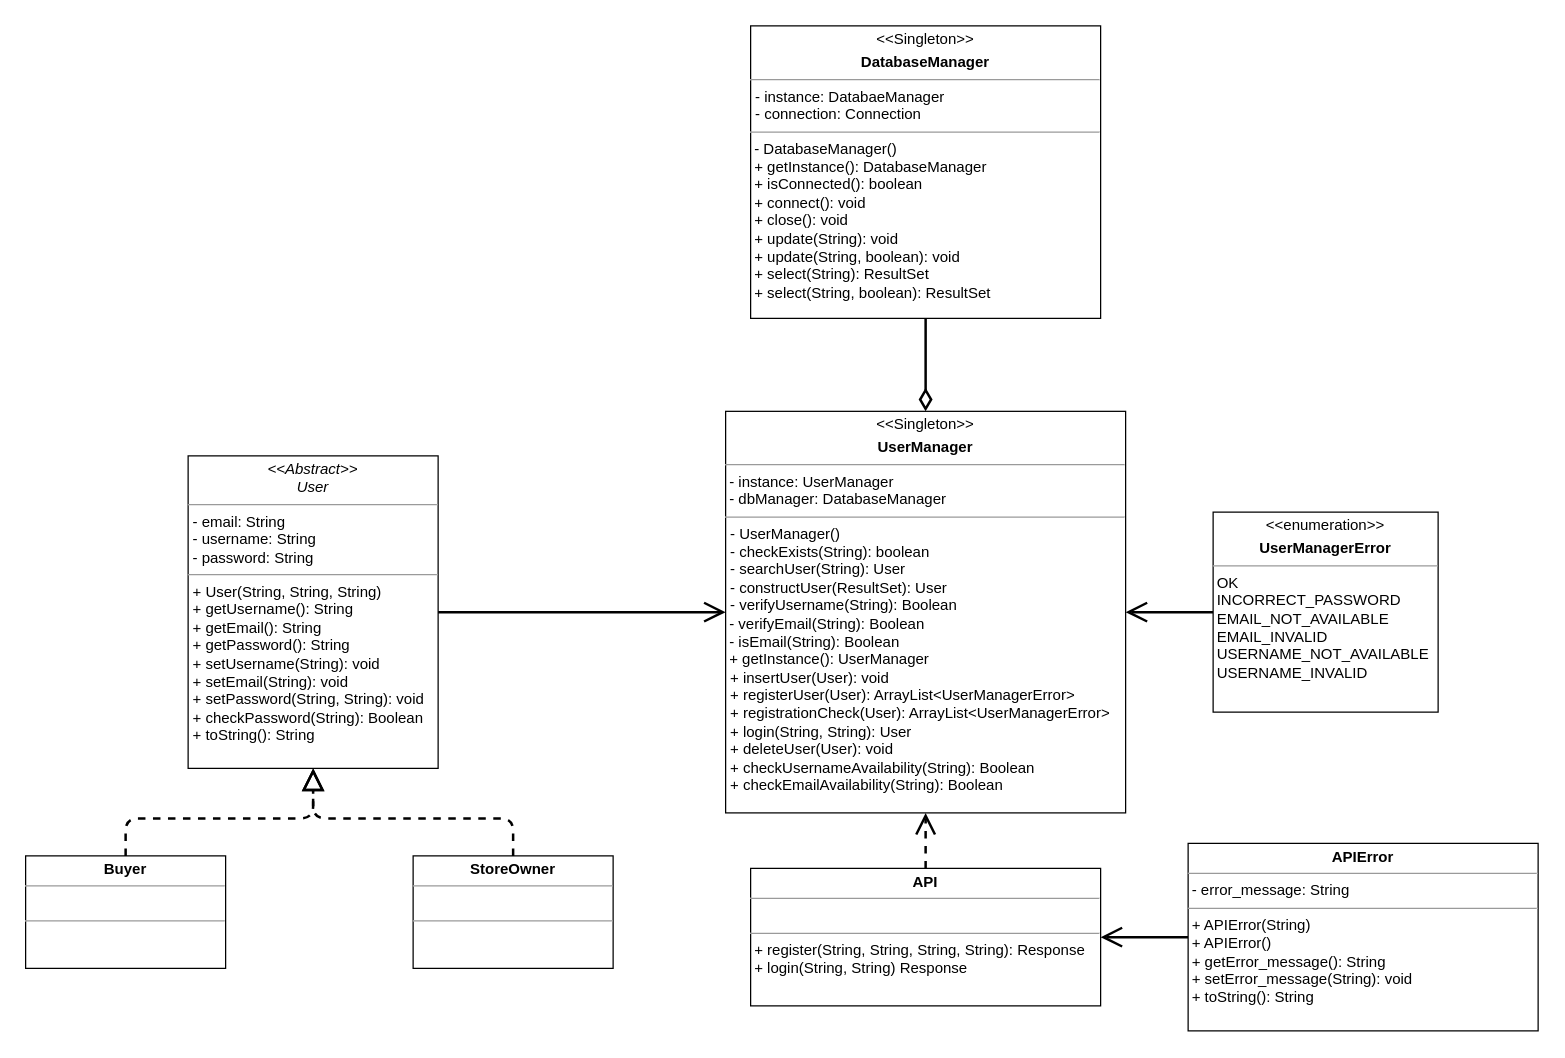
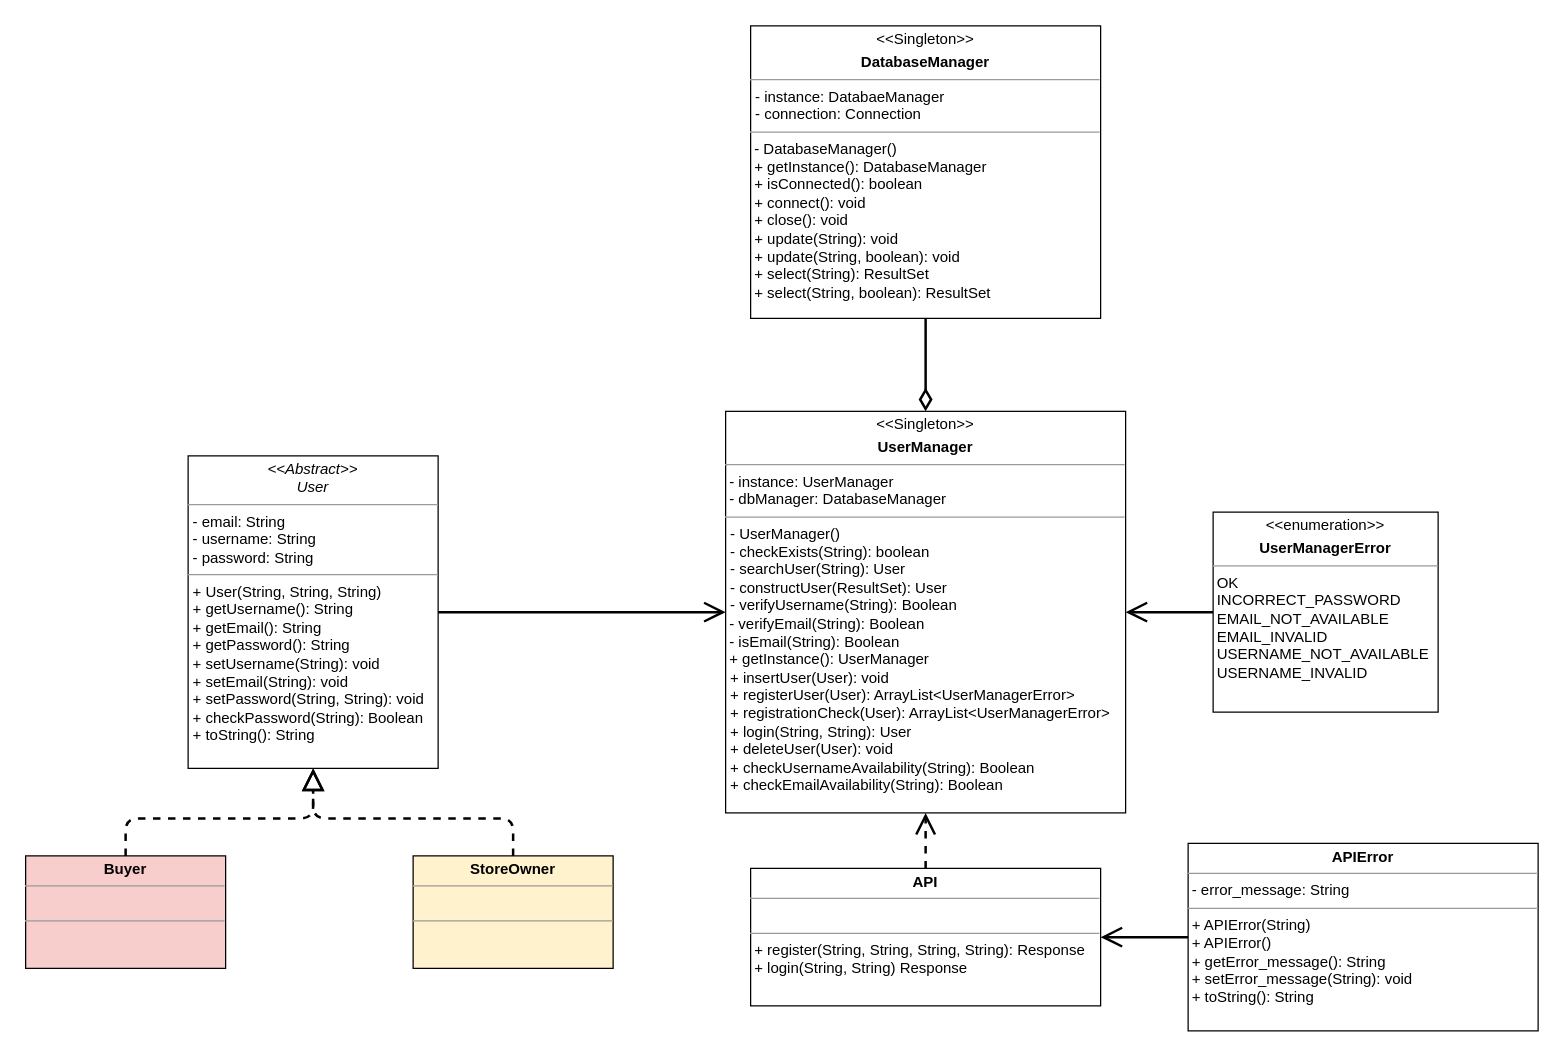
(126, 912) -> (126, 912)
(513, 912) -> (513, 912)
